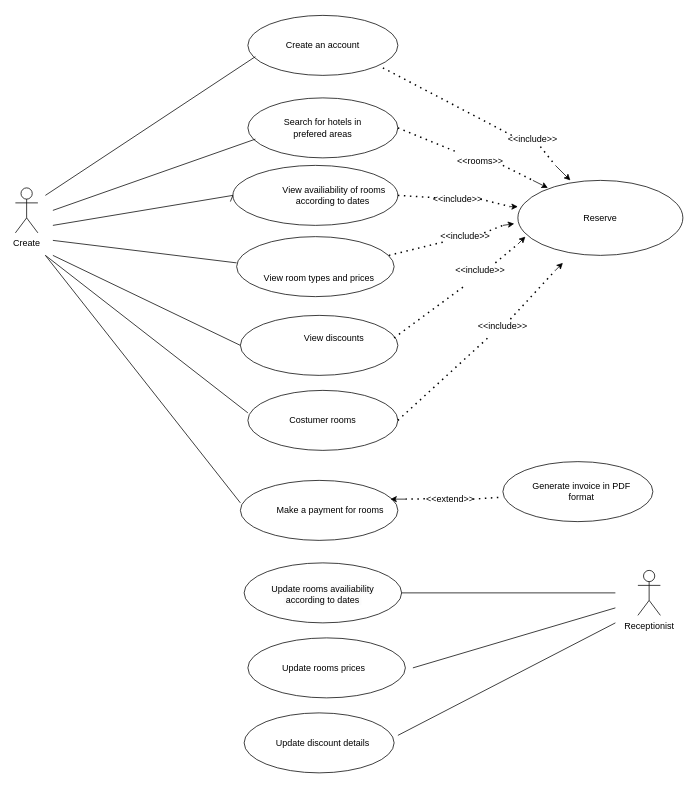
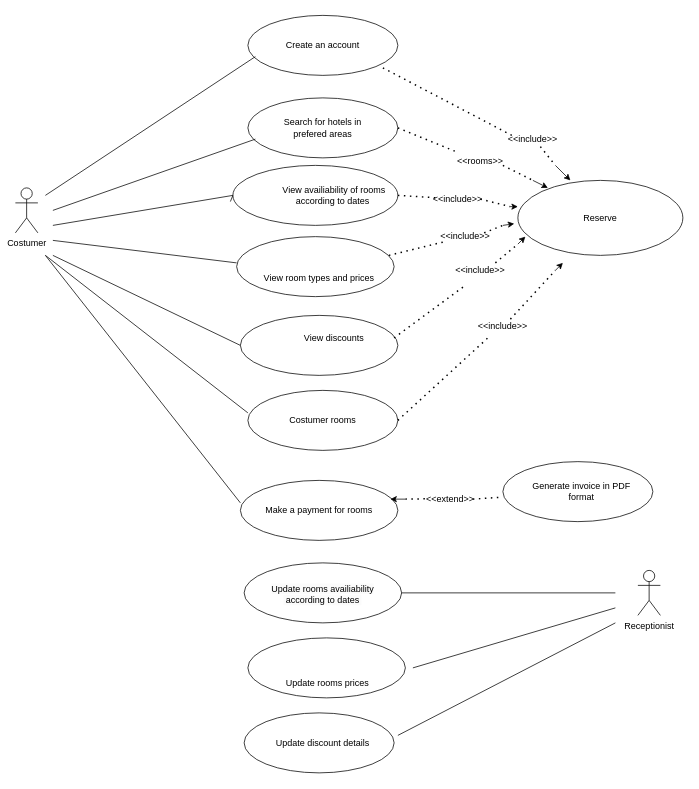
(27, 244) -> (27, 244)
(330, 510) -> (319, 510)
(325, 668) -> (329, 683)
